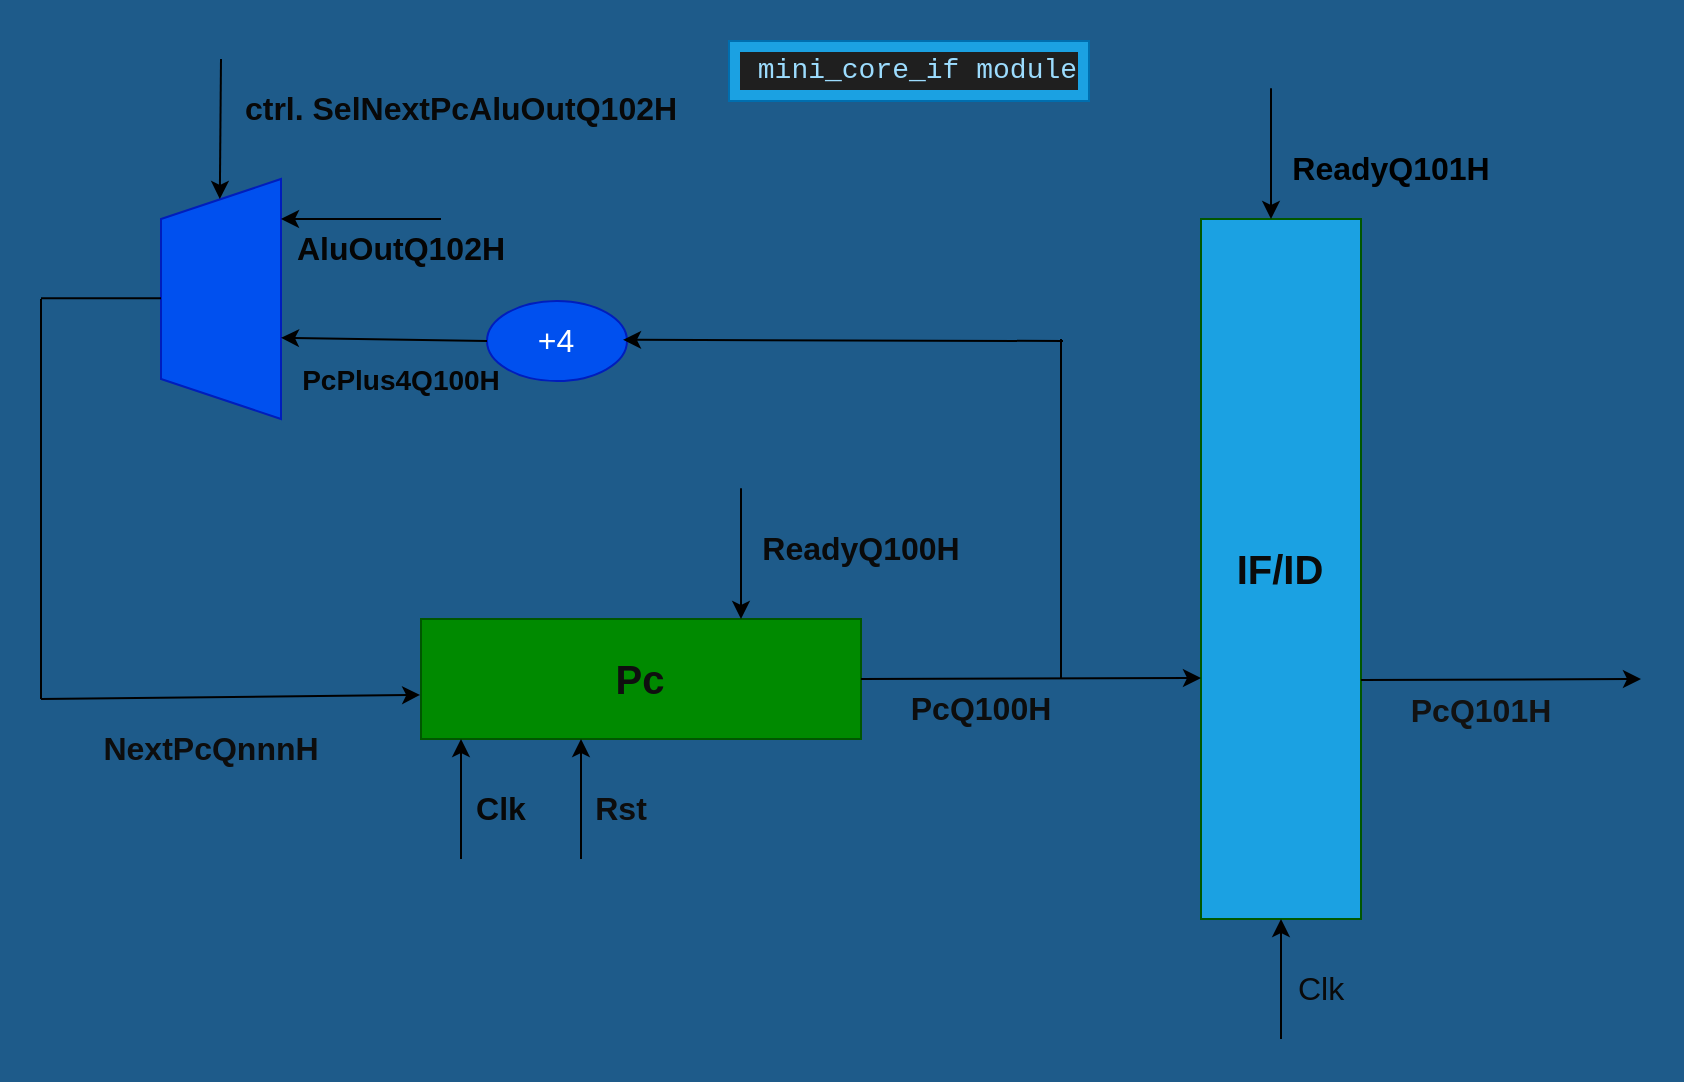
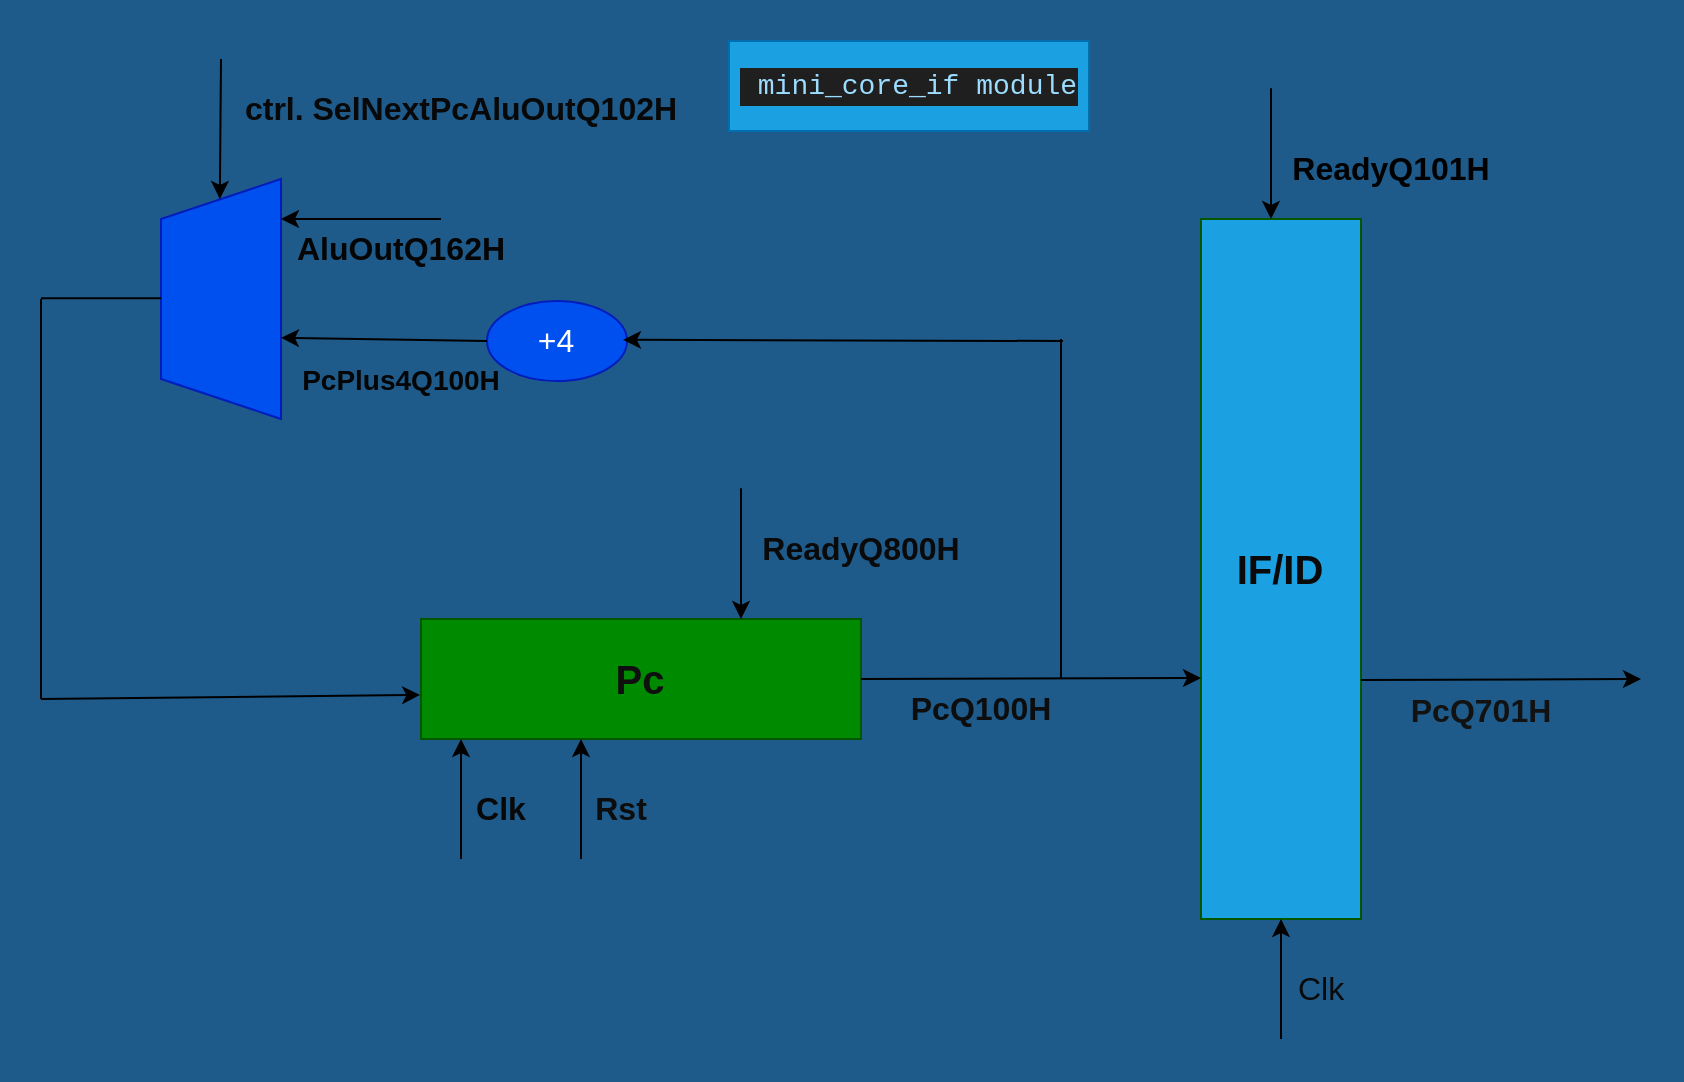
(909, 71) -> (909, 86)
(402, 249) -> (402, 249)
(862, 549) -> (862, 549)
(1482, 711) -> (1482, 711)
(211, 749) -> none
